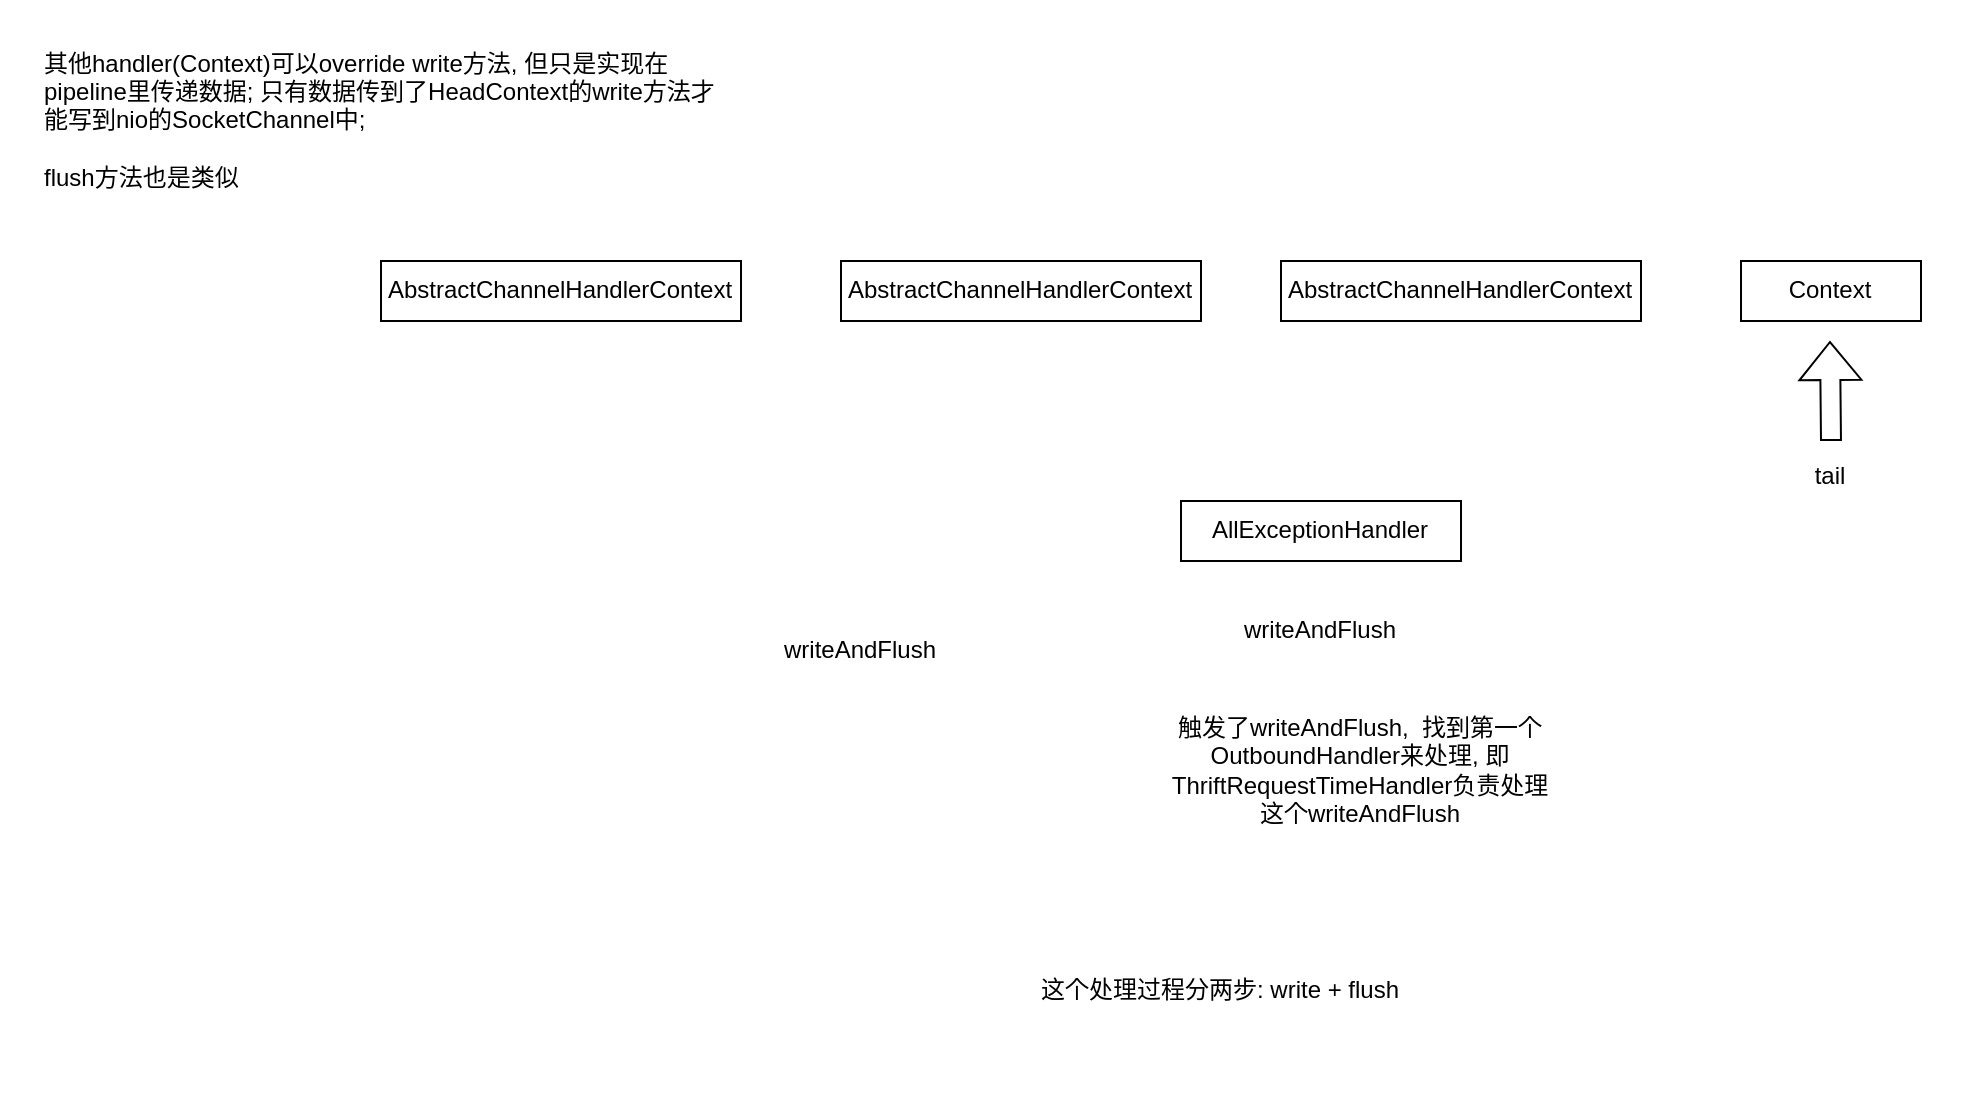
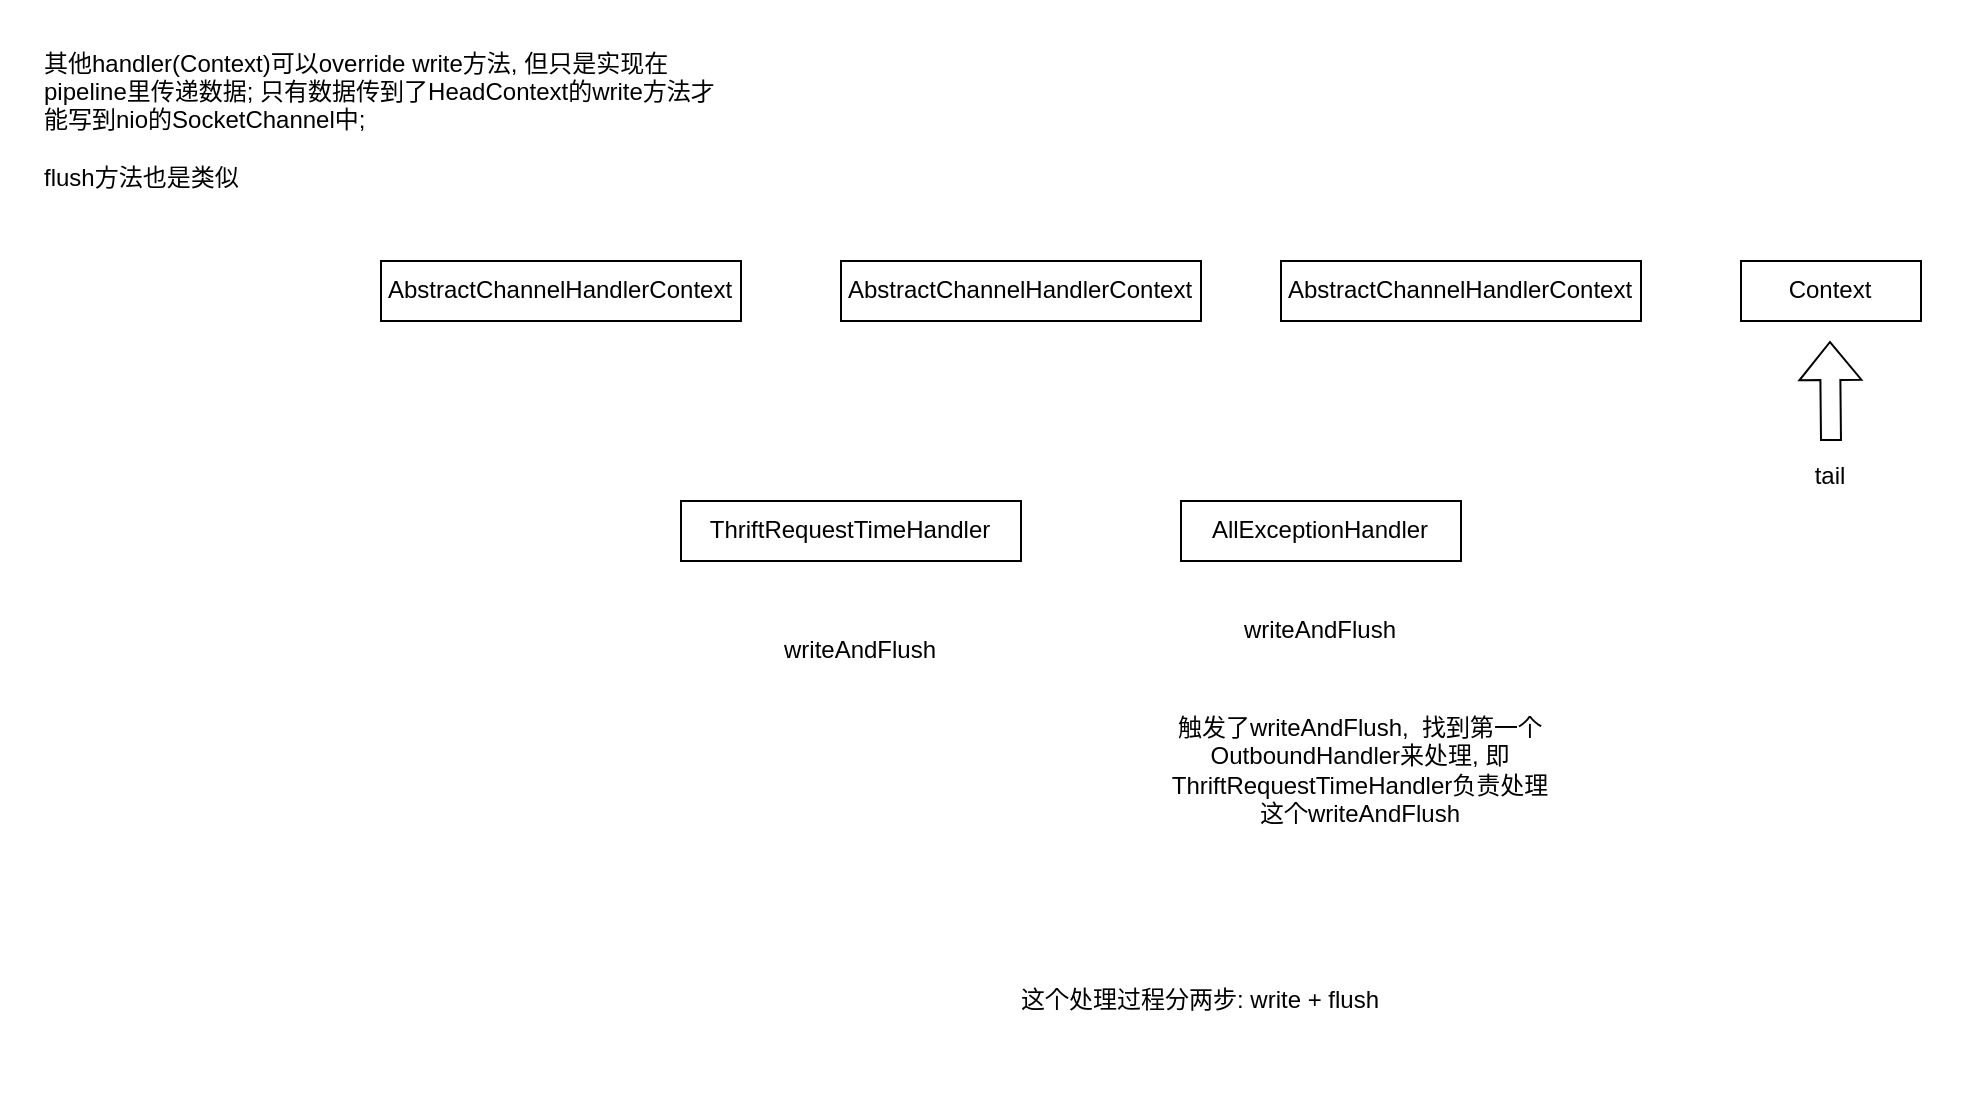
none -> (851, 531)
(1221, 991) -> (1201, 1001)
